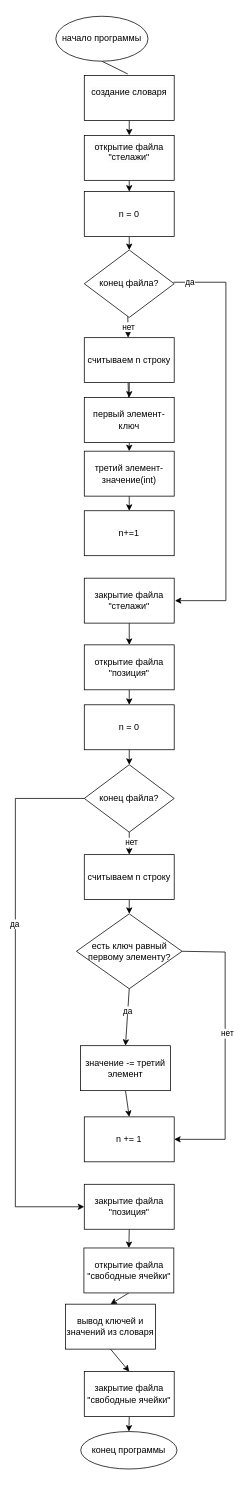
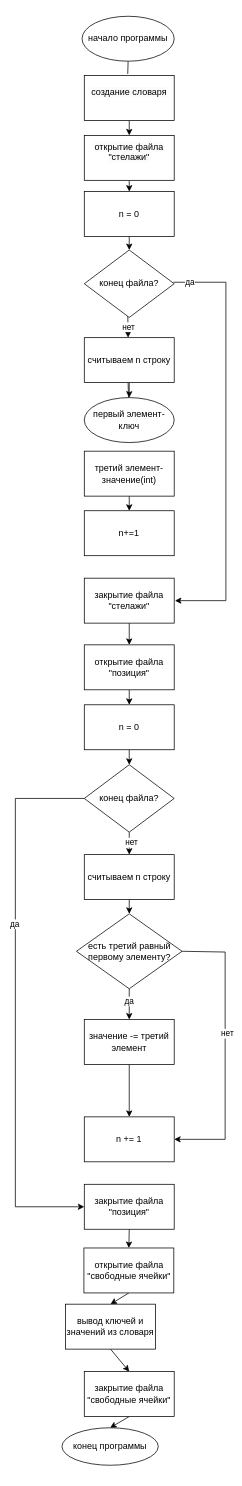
(102, 38) -> (128, 38)
(129, 420) -> (129, 420)
(129, 443) -> none
(130, 951) -> (130, 951)
(126, 1068) -> (129, 1042)
(129, 1451) -> (110, 1447)
